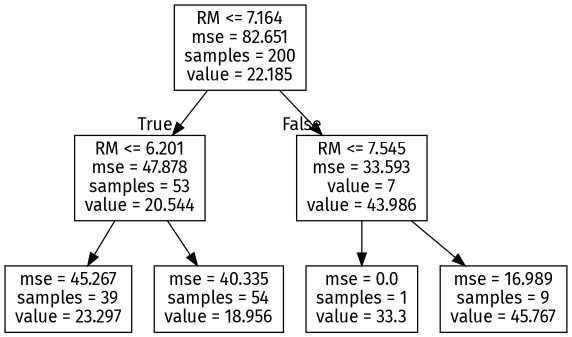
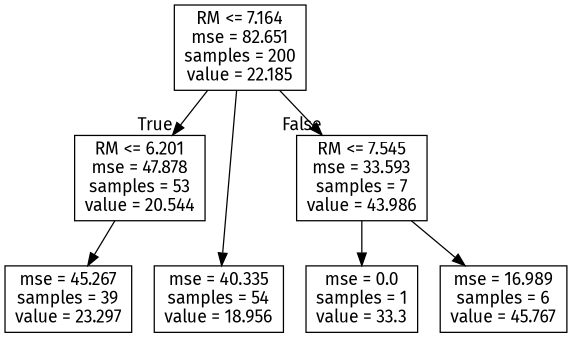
(362, 178) -> (362, 178)
(179, 238) -> (230, 172)
(504, 299) -> (504, 299)
